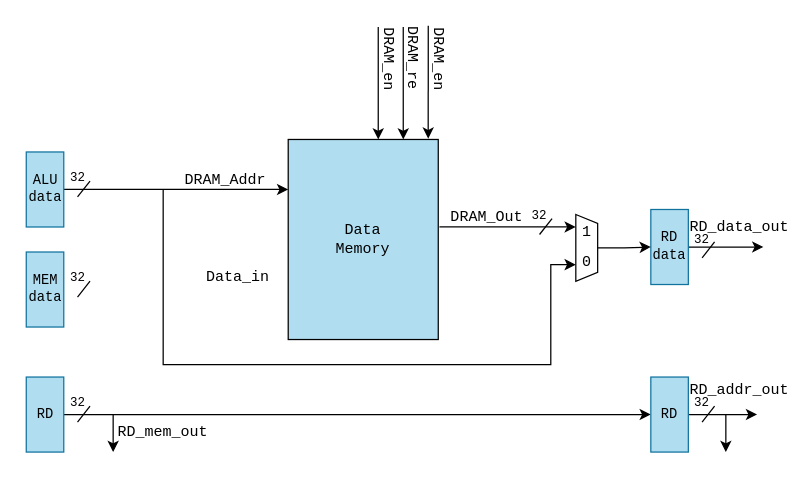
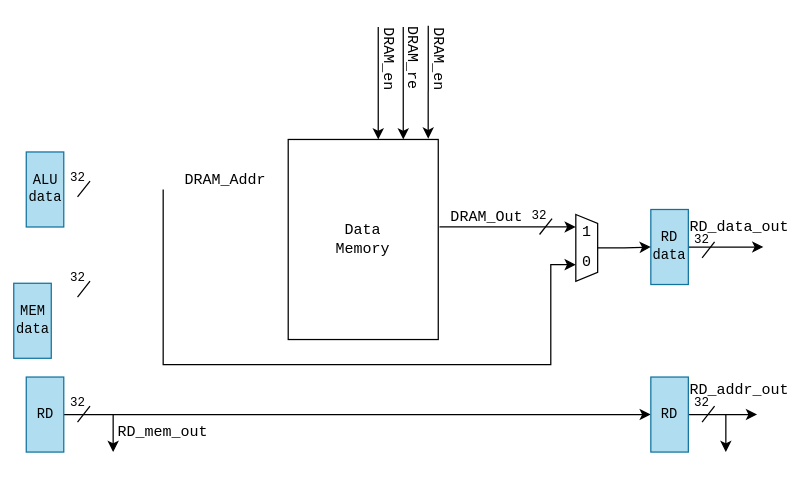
(172, 189) -> none
(363, 239) -> (363, 239)
(238, 278) -> none
(45, 289) -> (33, 321)
